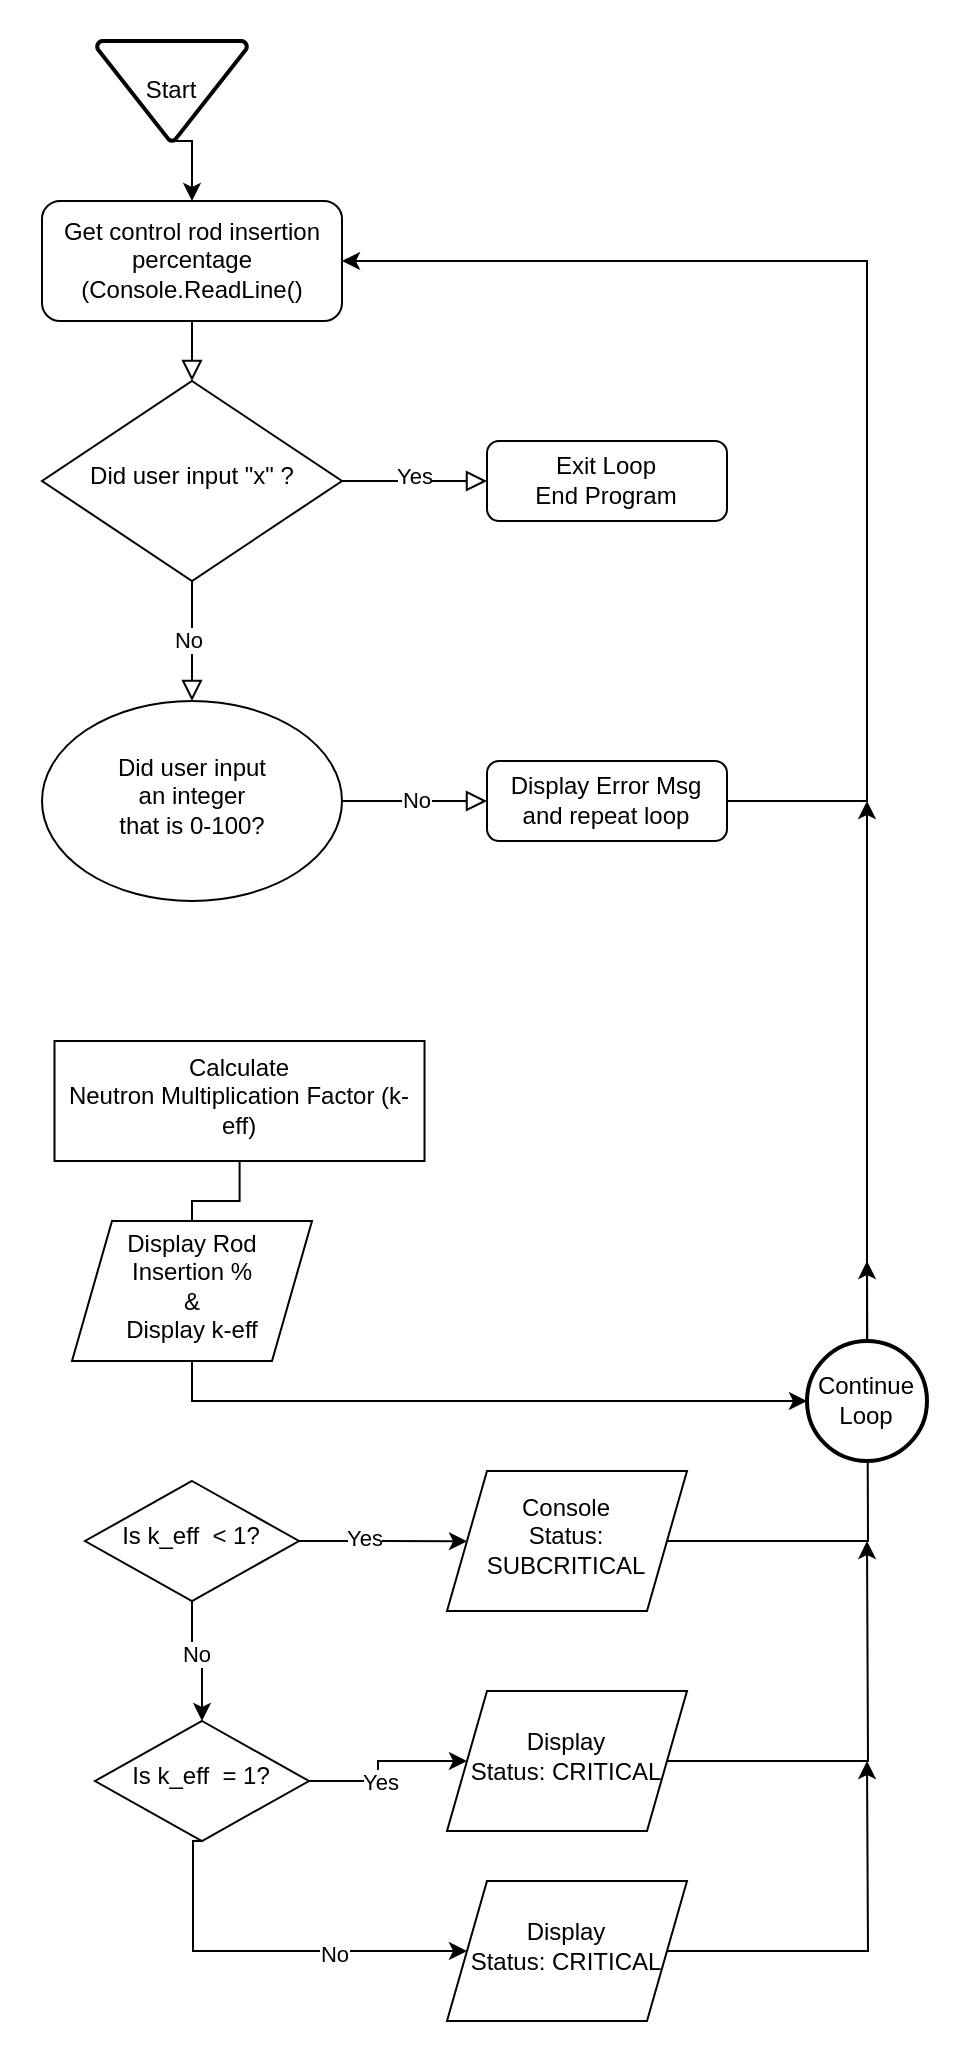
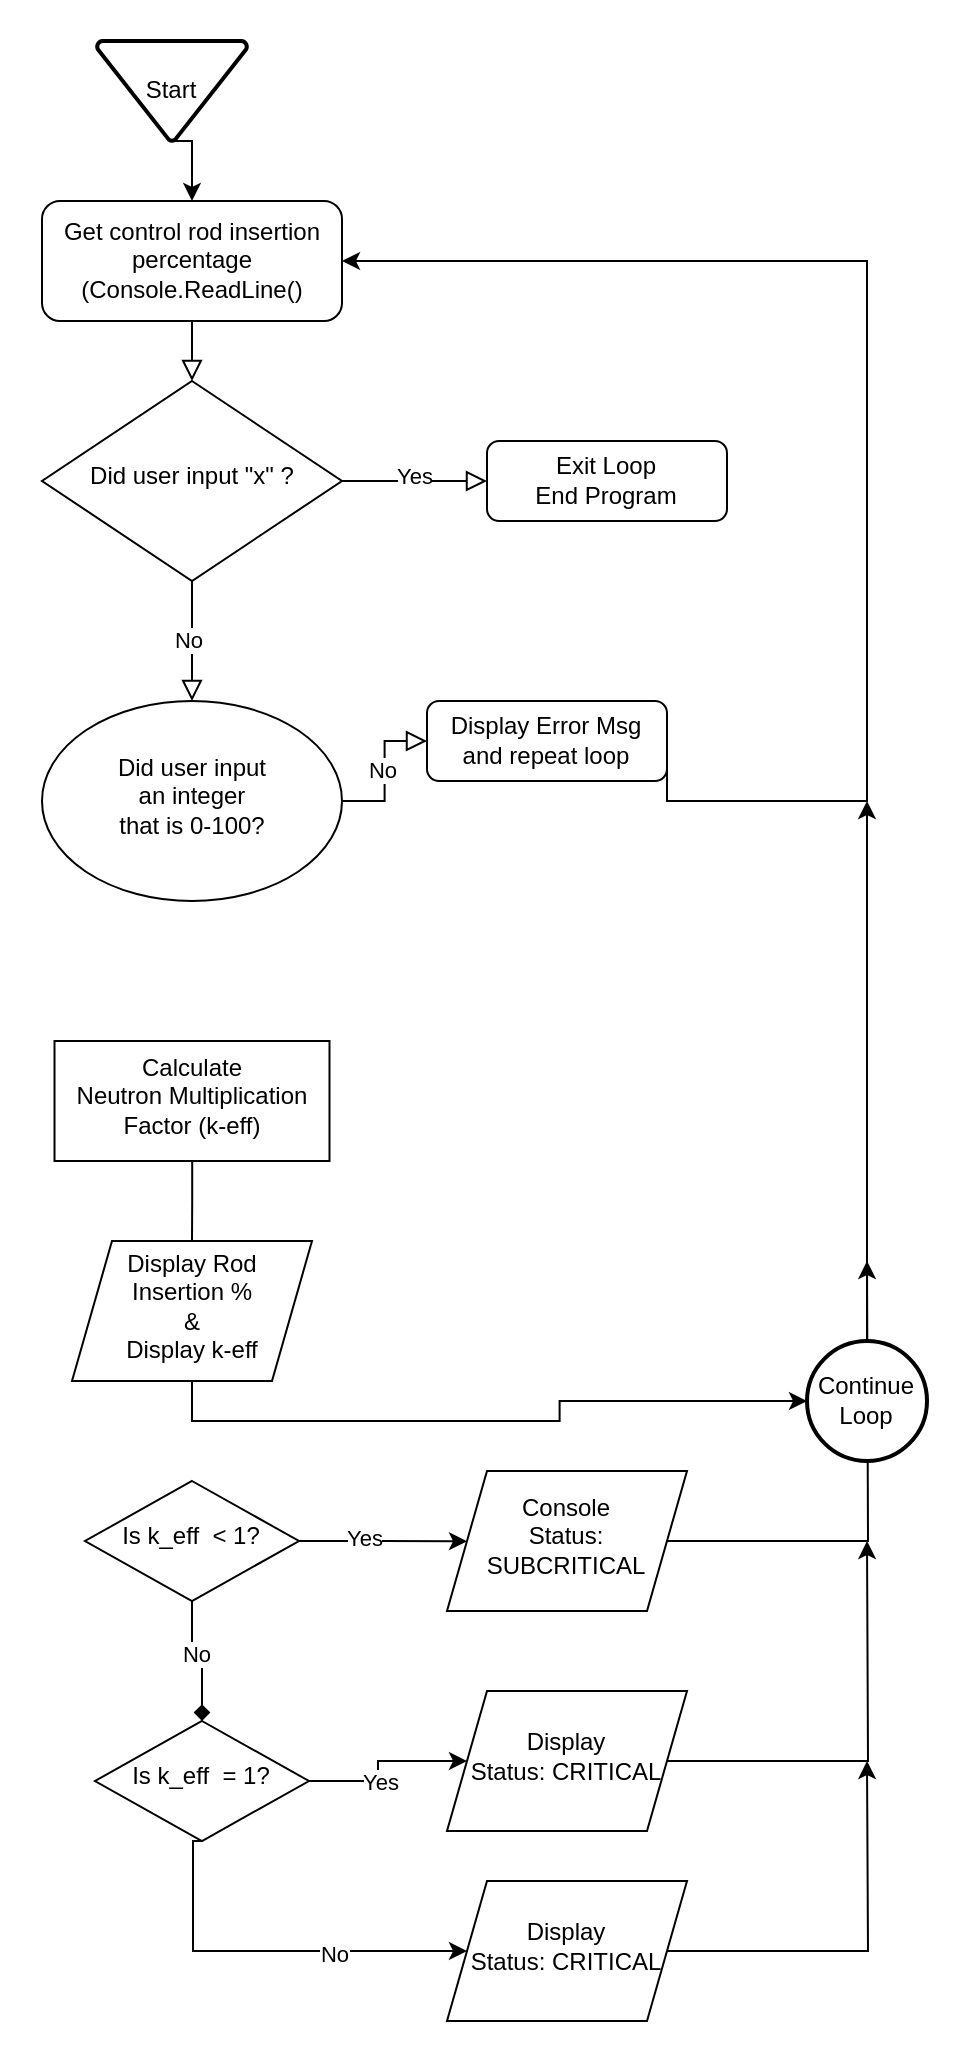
(607, 801) -> (547, 741)
(240, 1101) -> (192, 1101)
(192, 1291) -> (192, 1311)
(202, 1706) -> (202, 1705)
